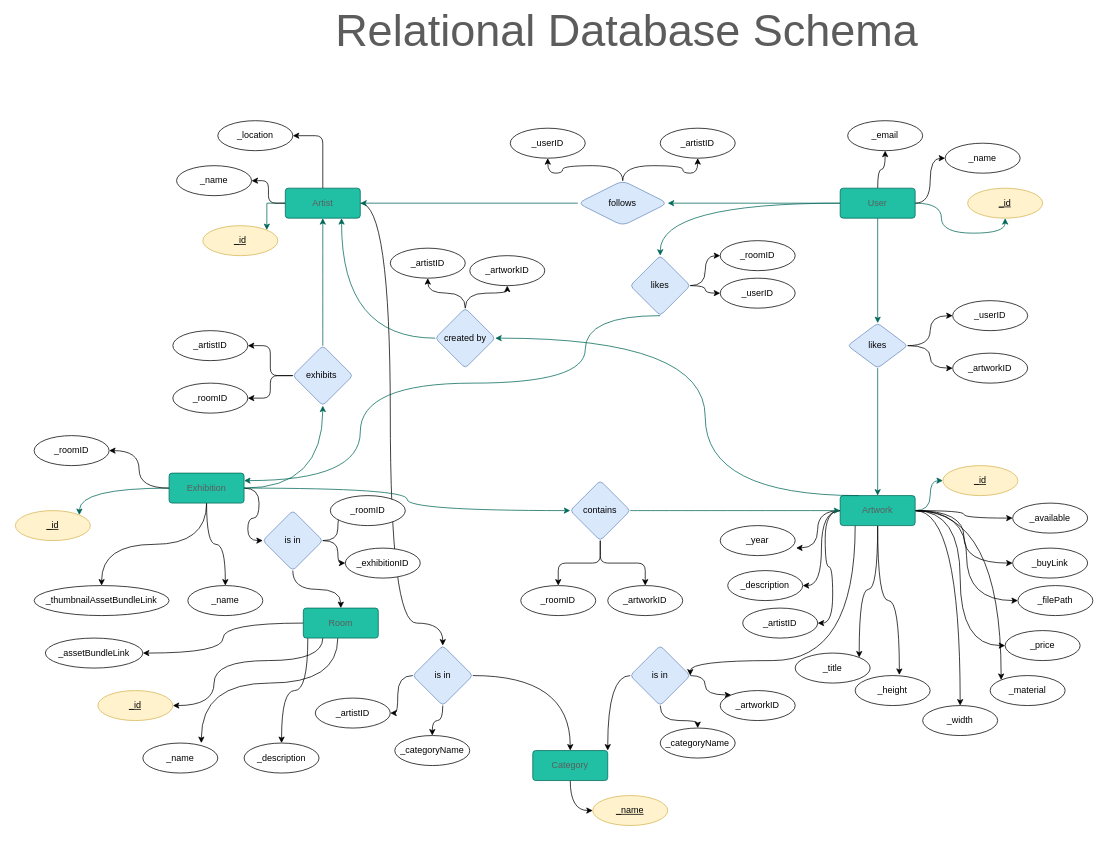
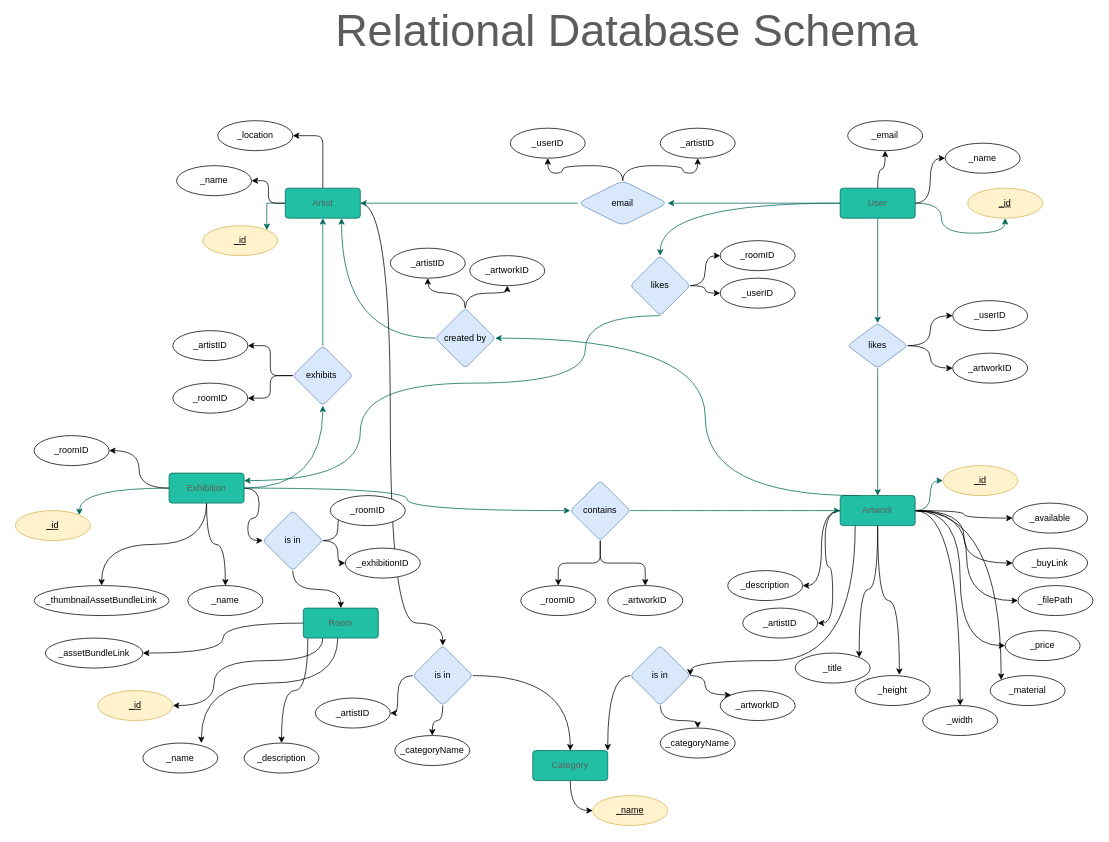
(623, 203) -> (623, 203)
(818, 533) -> none
(758, 540) -> none
